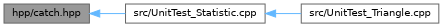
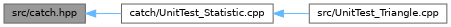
(47, 14) -> (45, 14)
(195, 14) -> (197, 14)
